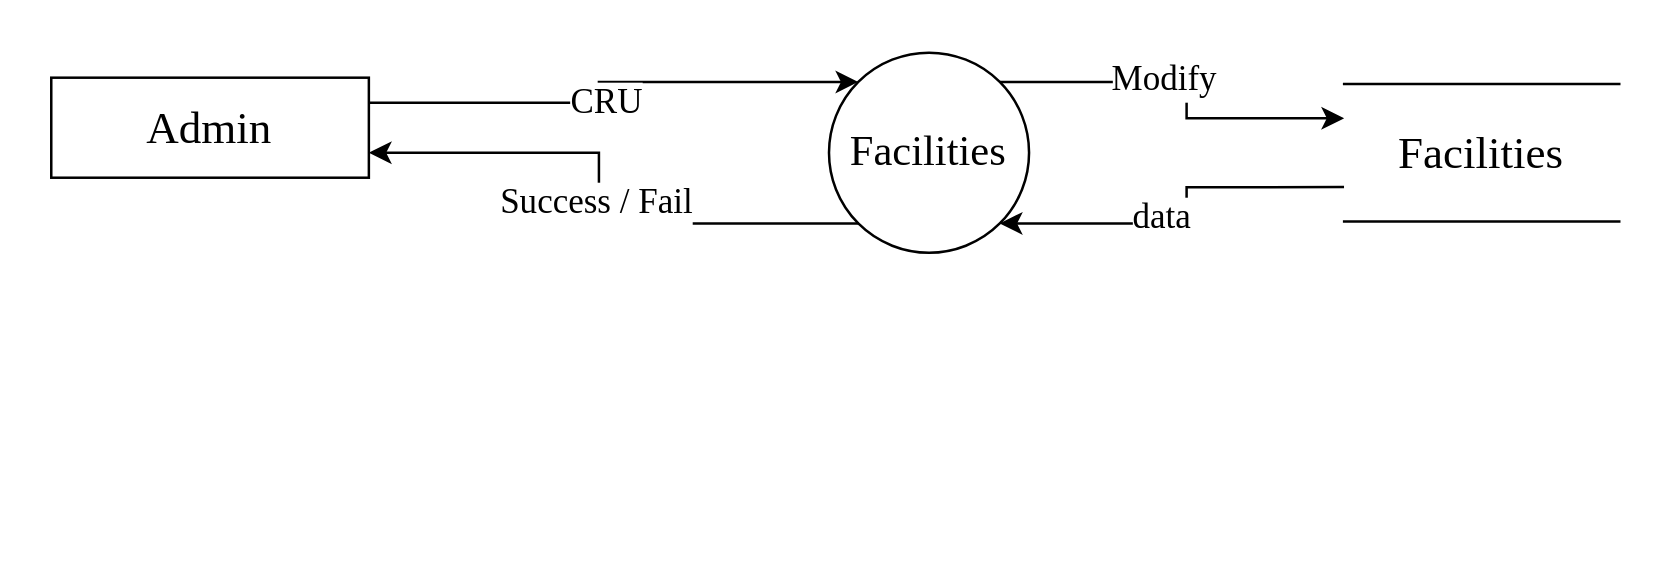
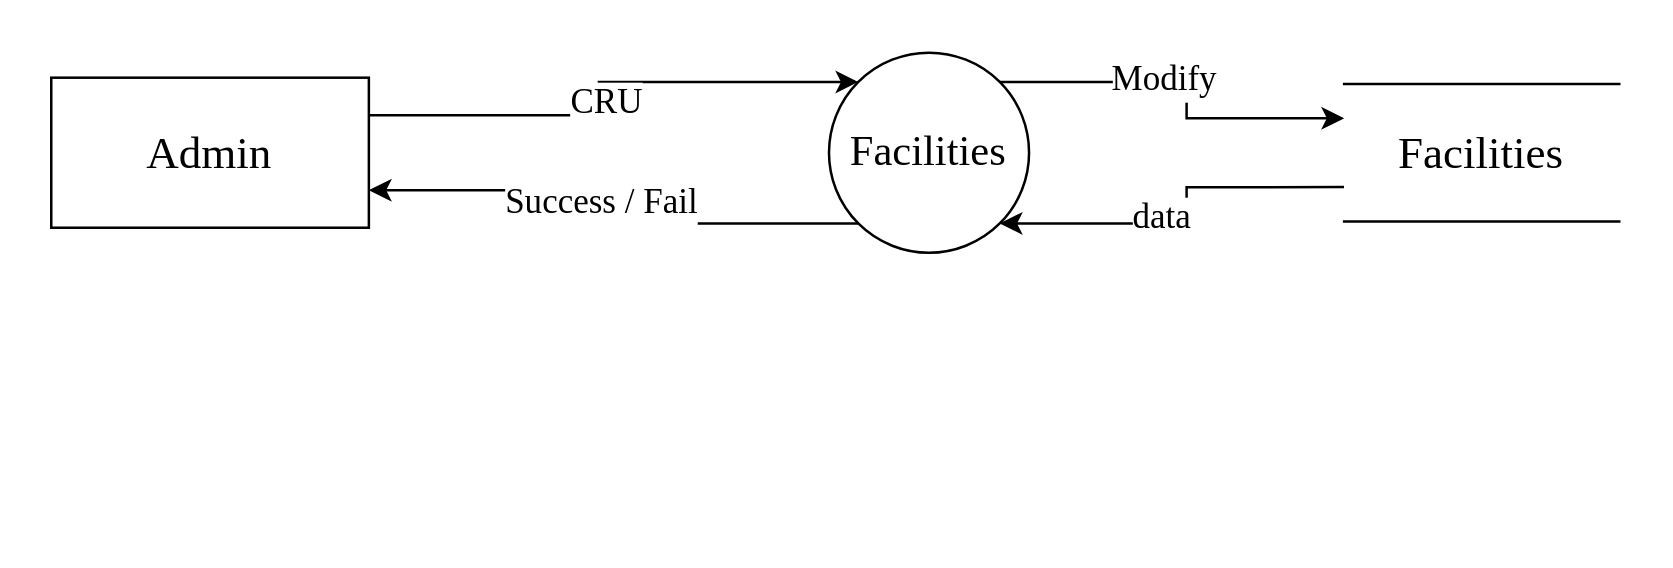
(210, 128) -> (210, 153)
